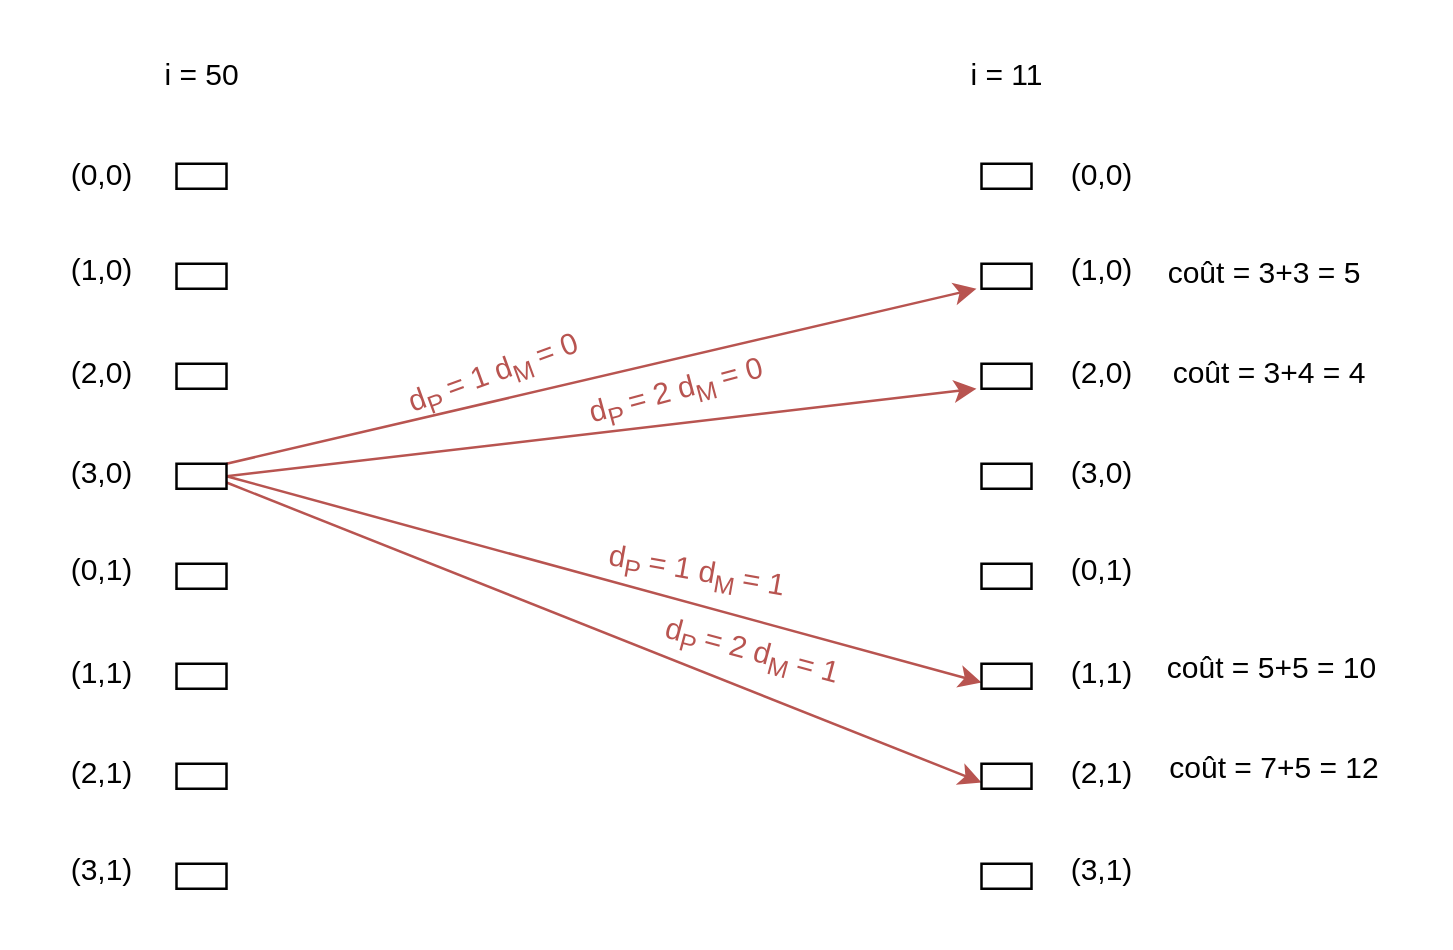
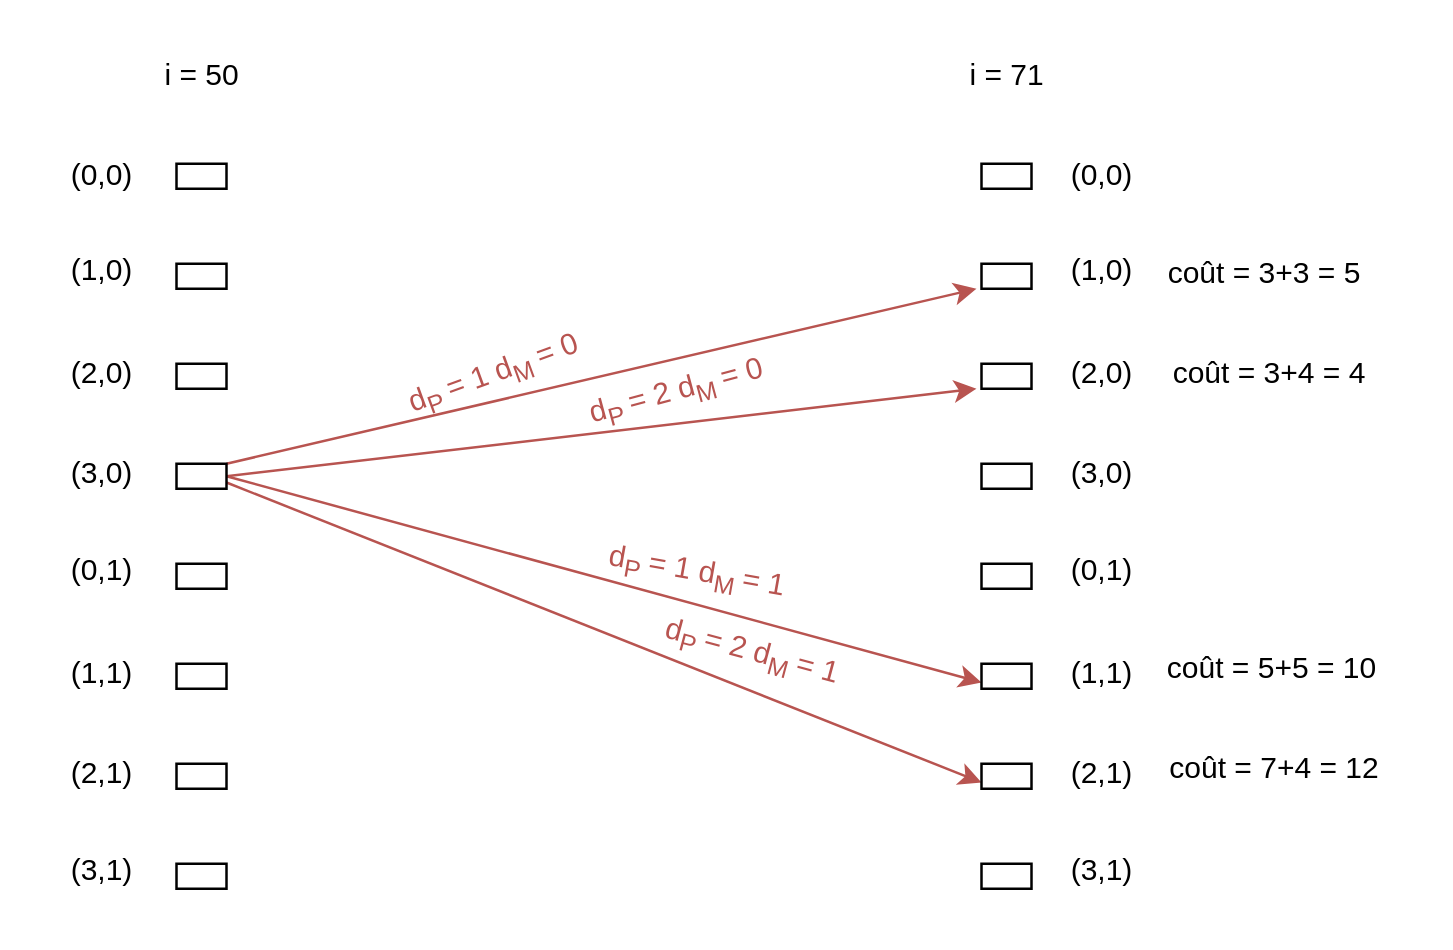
(1008, 76) -> (1008, 76)
(1275, 769) -> (1275, 769)
